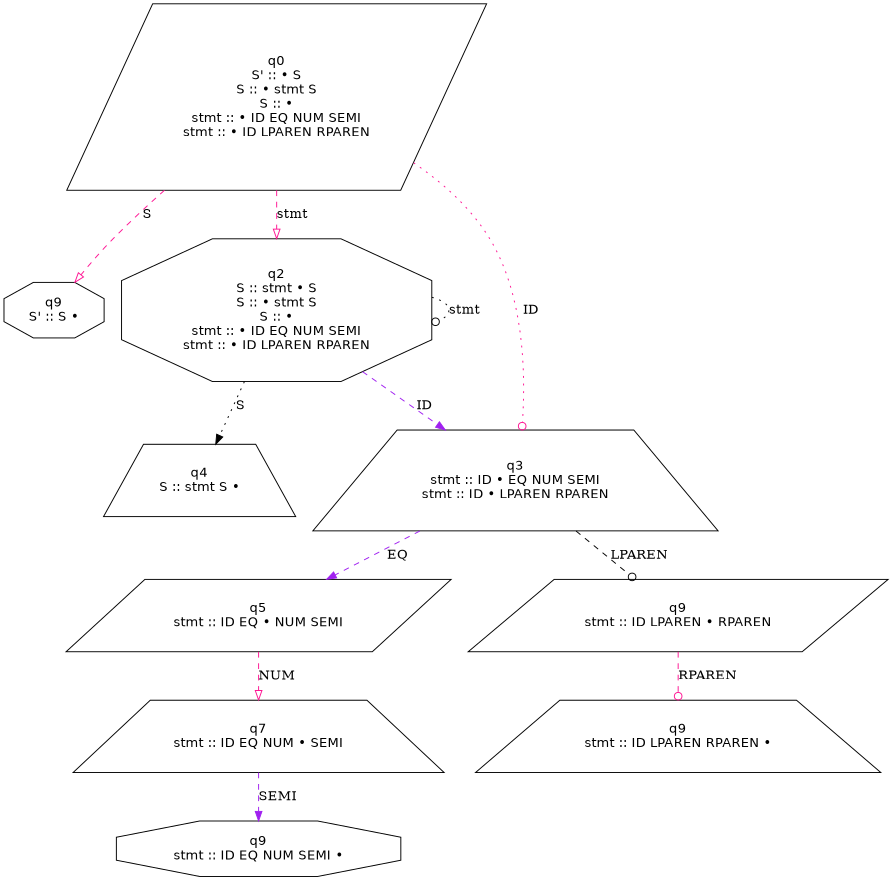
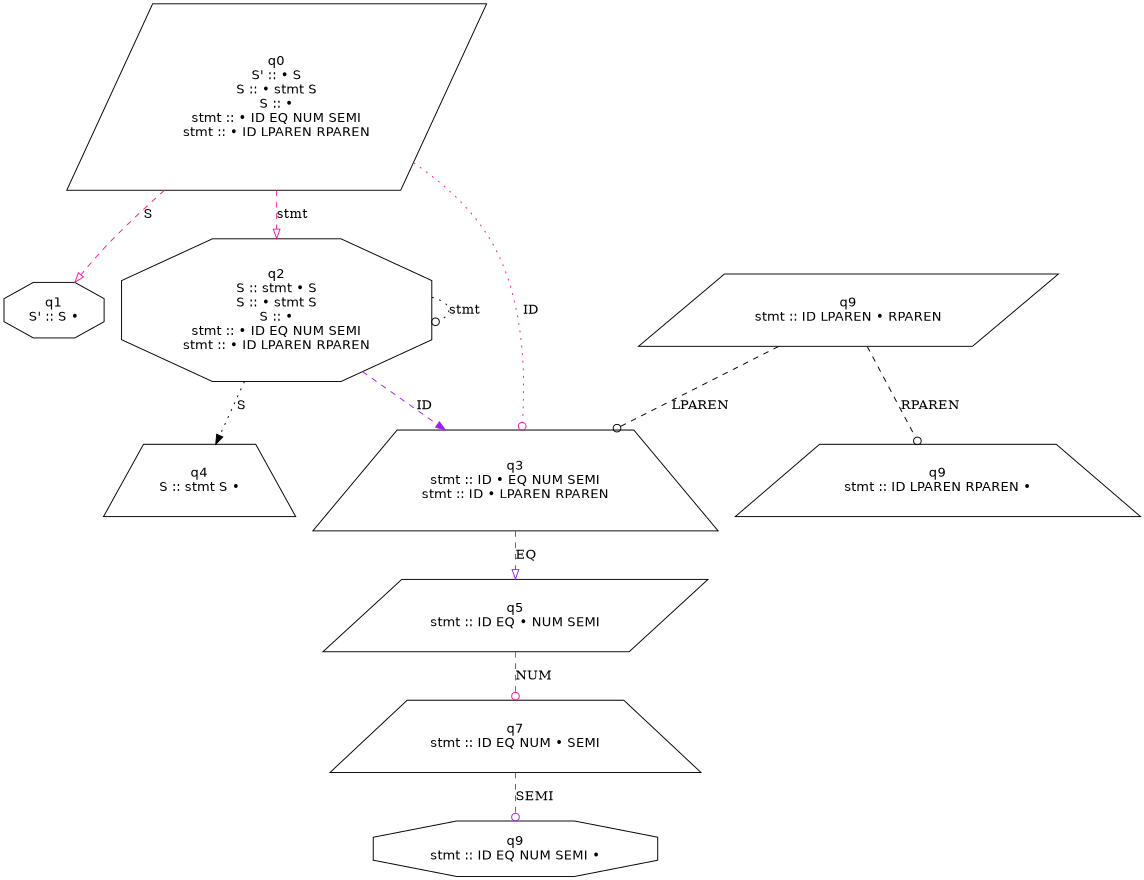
(54, 310) -> (54, 310)
(377, 553) -> (515, 550)
(603, 553) -> (700, 386)
(259, 671) -> (515, 672)
(678, 672) -> (891, 392)
(259, 792) -> (515, 793)
